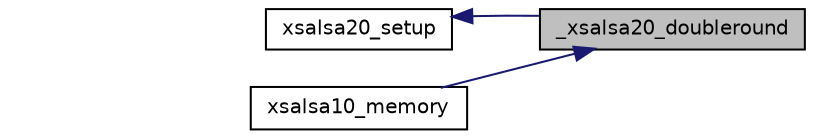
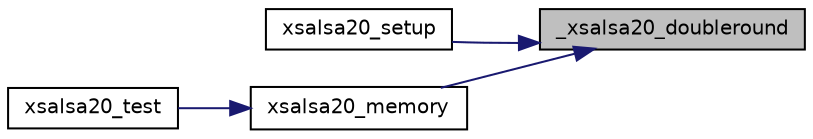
(506, 16) -> (485, 43)
none -> (93, 108)
(359, 108) -> (359, 108)
